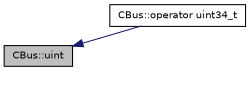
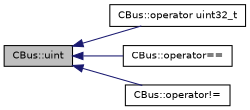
(178, 16) -> (178, 16)
none -> (178, 56)
none -> (178, 95)
